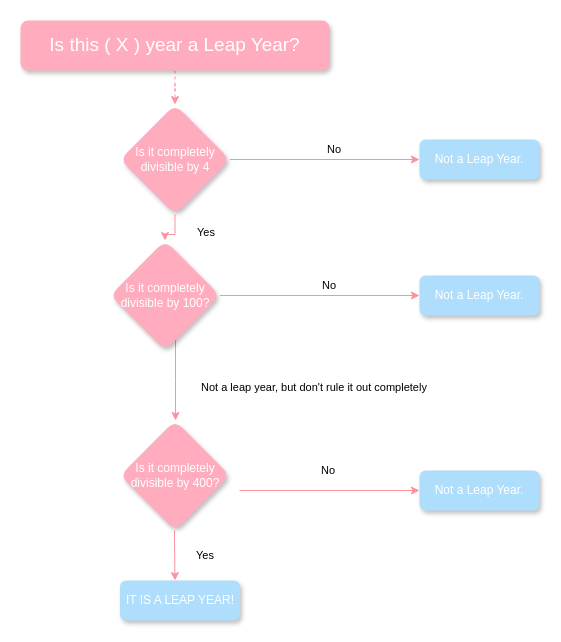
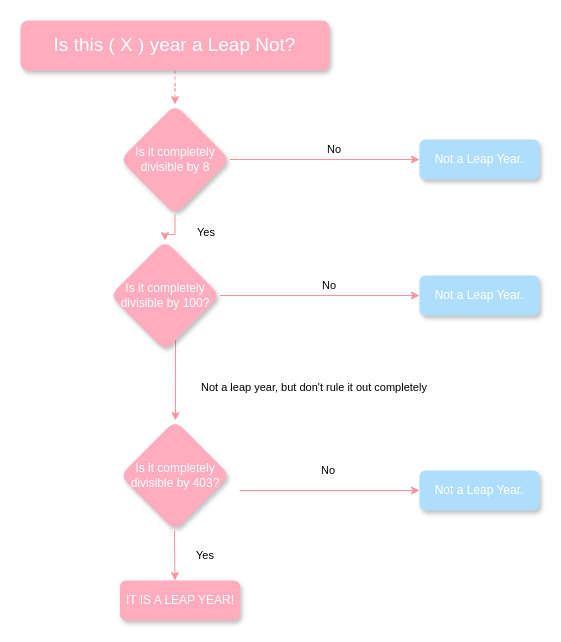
(175, 46) -> (175, 46)
(176, 160) -> (176, 160)
(176, 476) -> (176, 476)
(180, 601) -> (180, 601)
